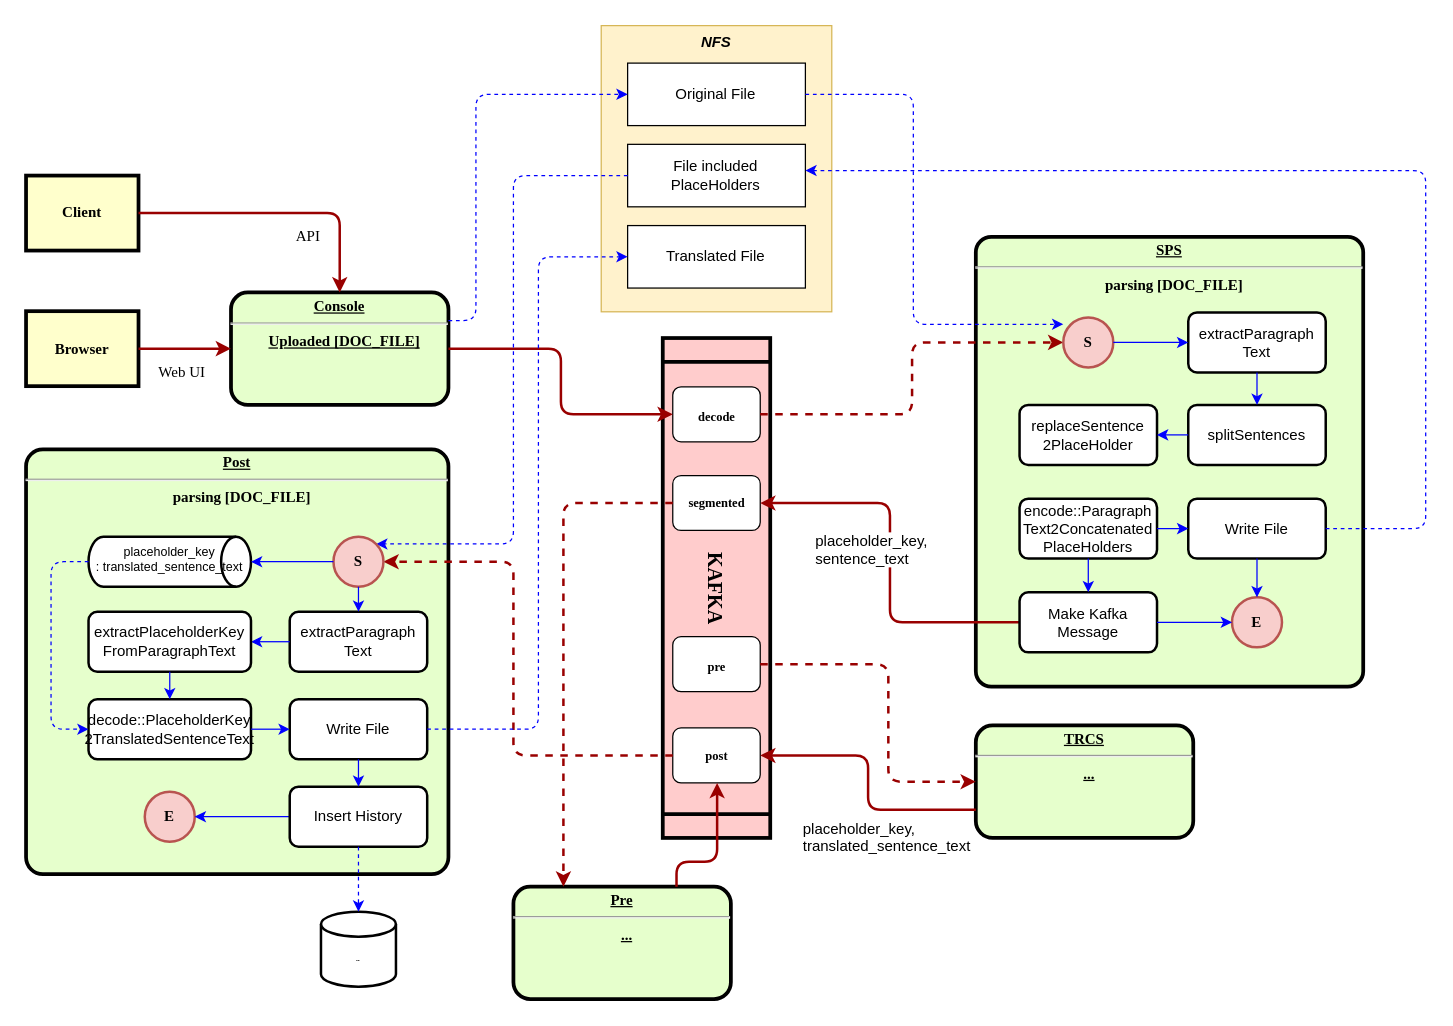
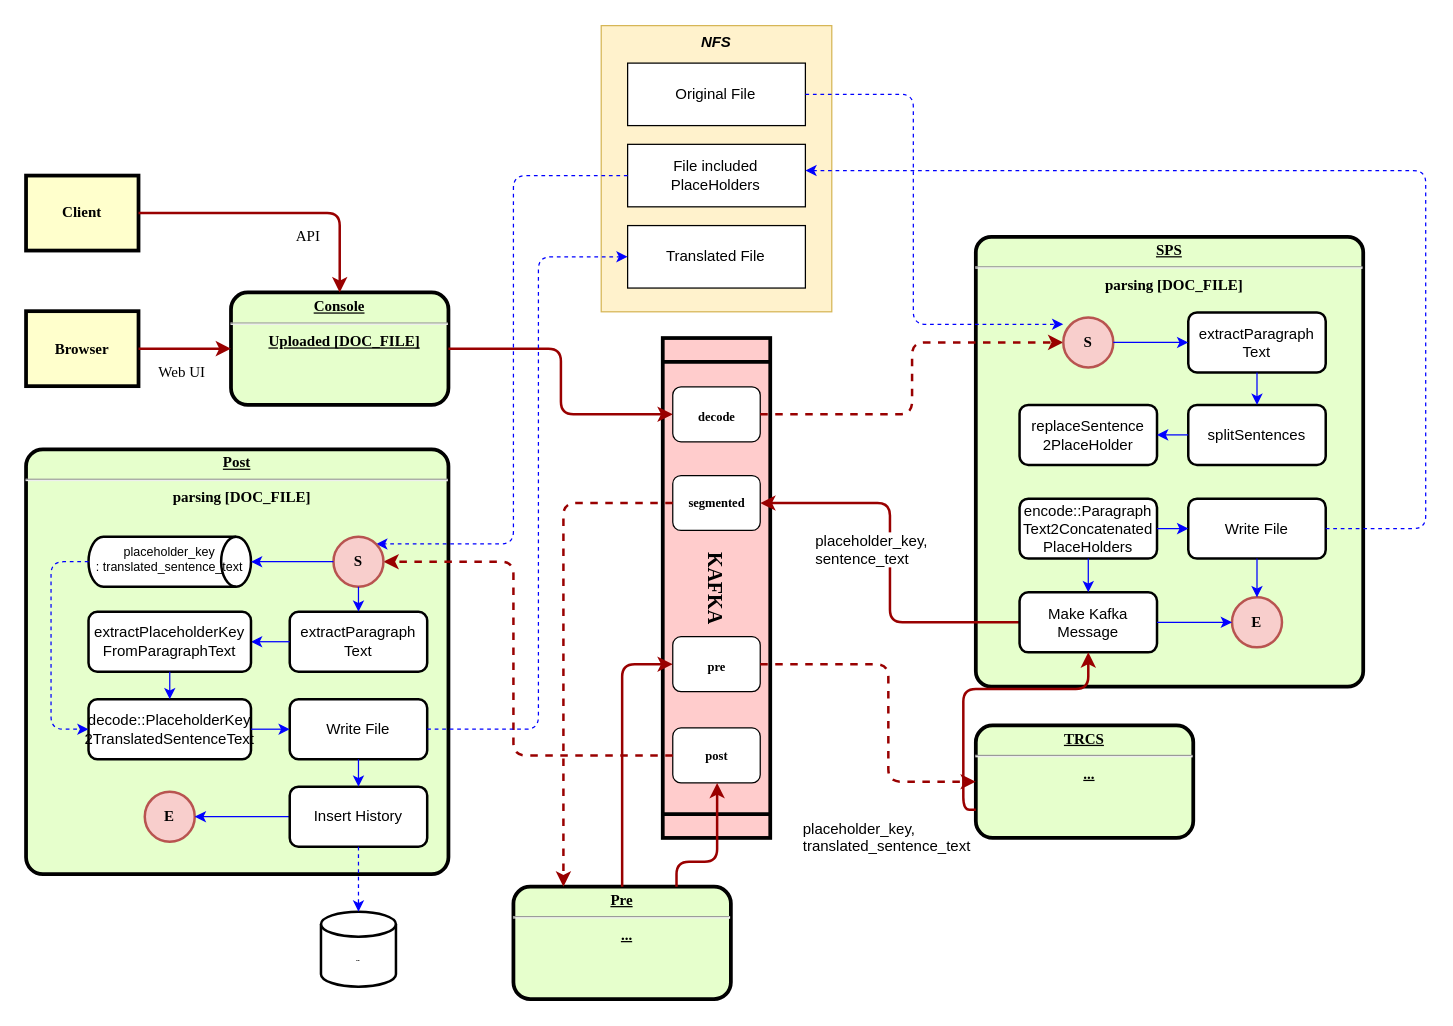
(476, 150) -> none
none -> (622, 762)
(868, 784) -> (979, 689)
